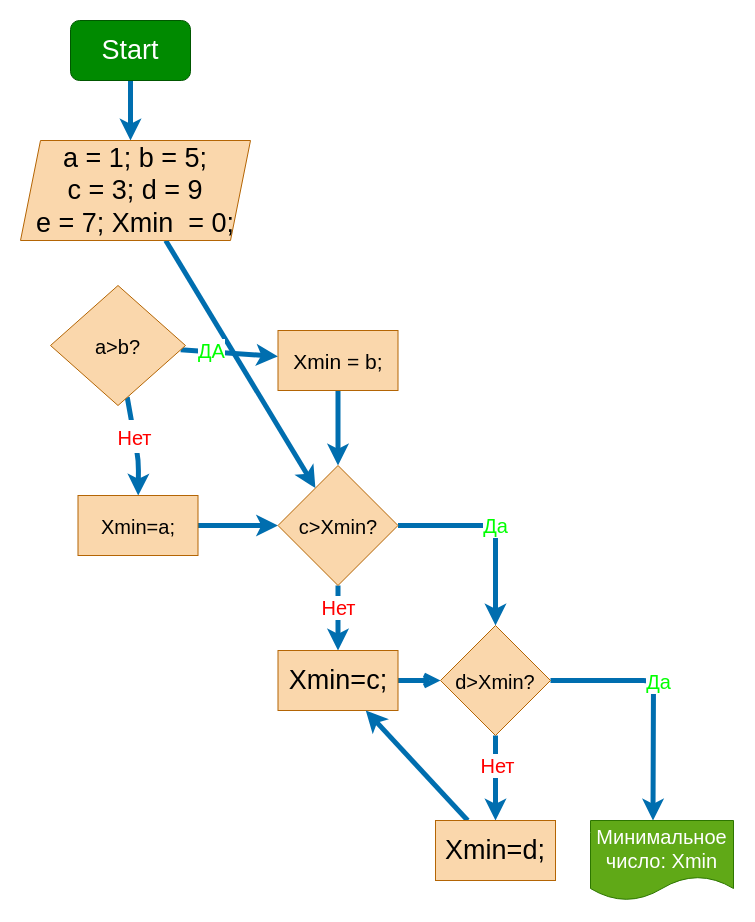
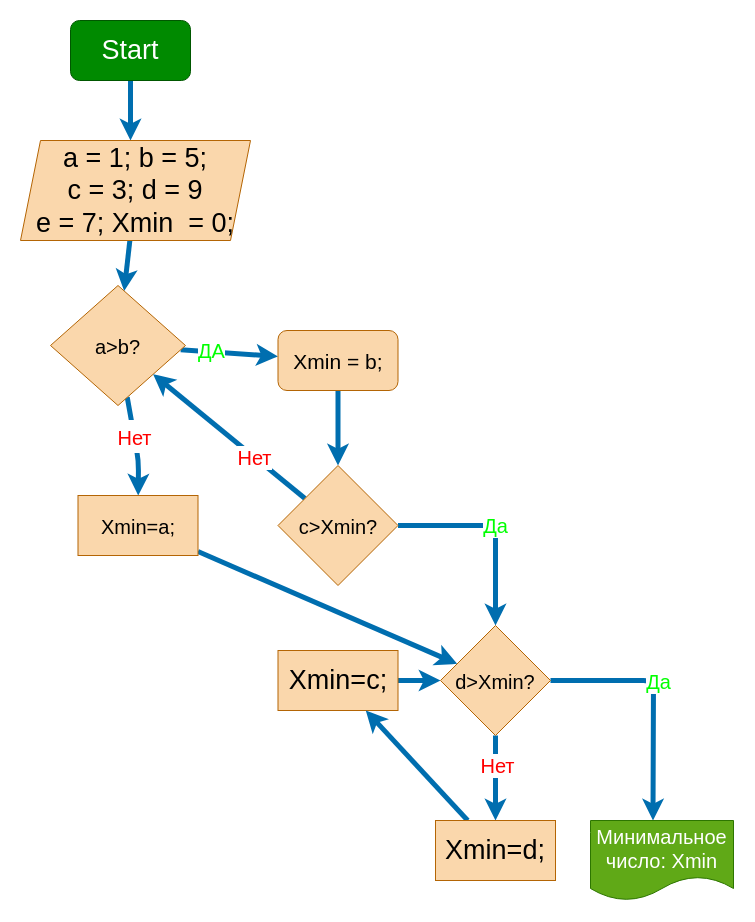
(237, 358) -> (128, 259)
(338, 361) -> (338, 361)
(231, 526) -> (321, 605)
(338, 610) -> (234, 441)
(428, 681) -> (427, 681)
